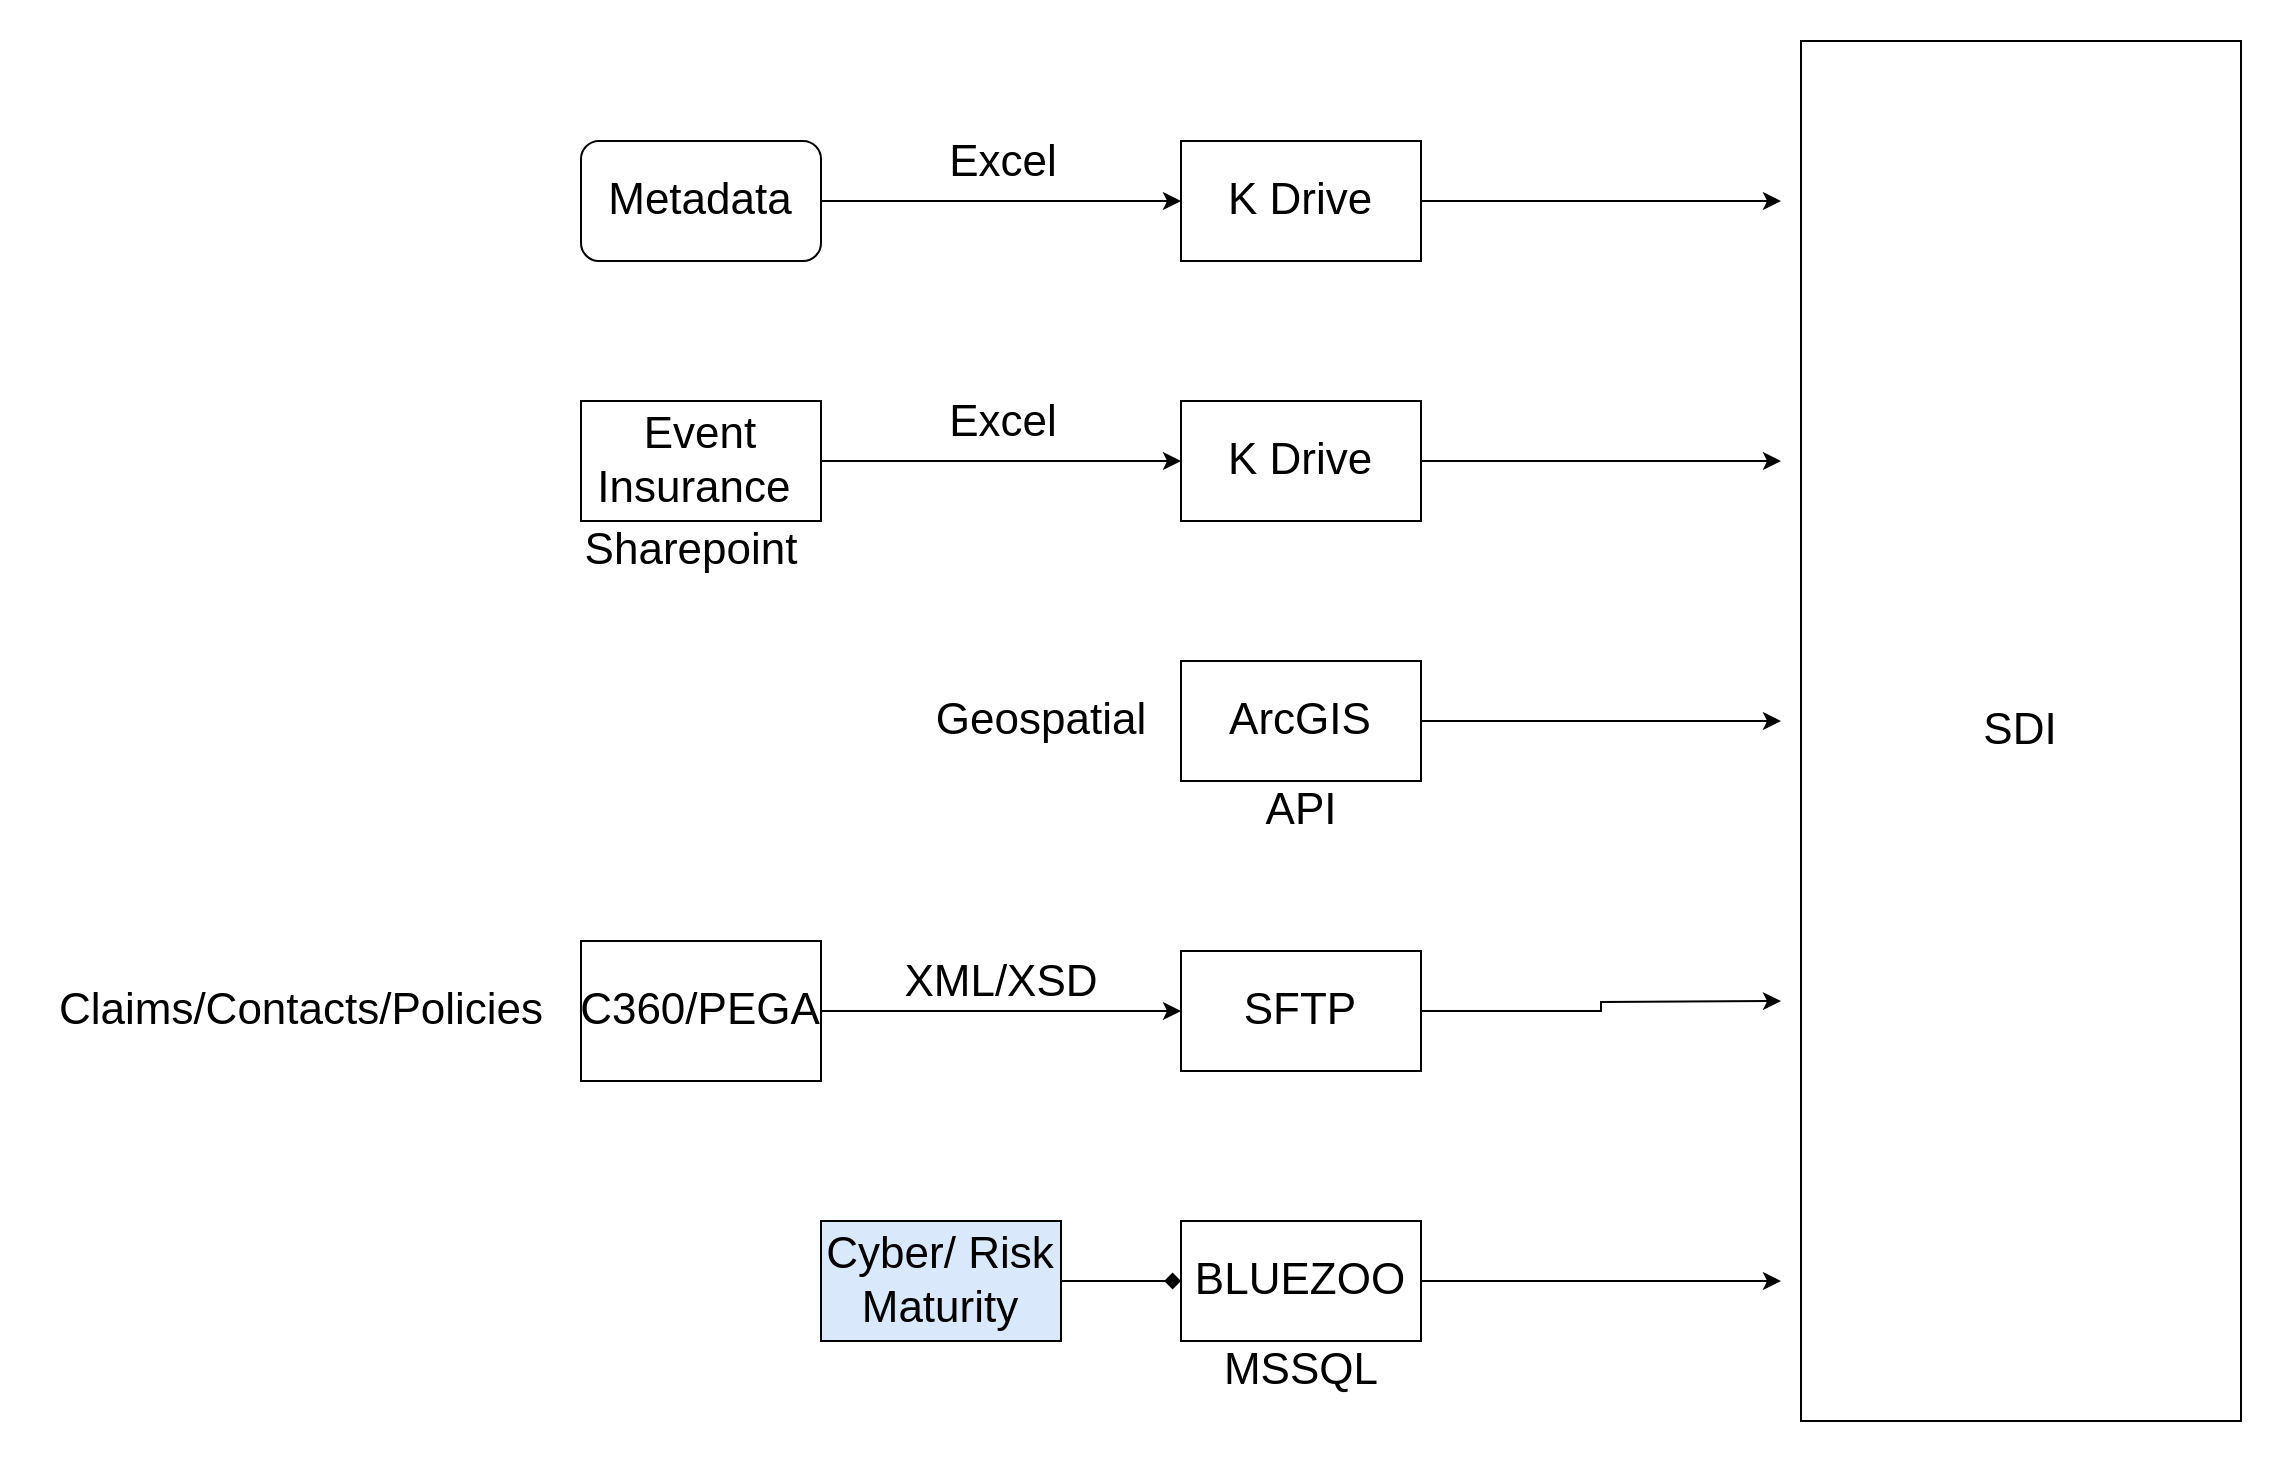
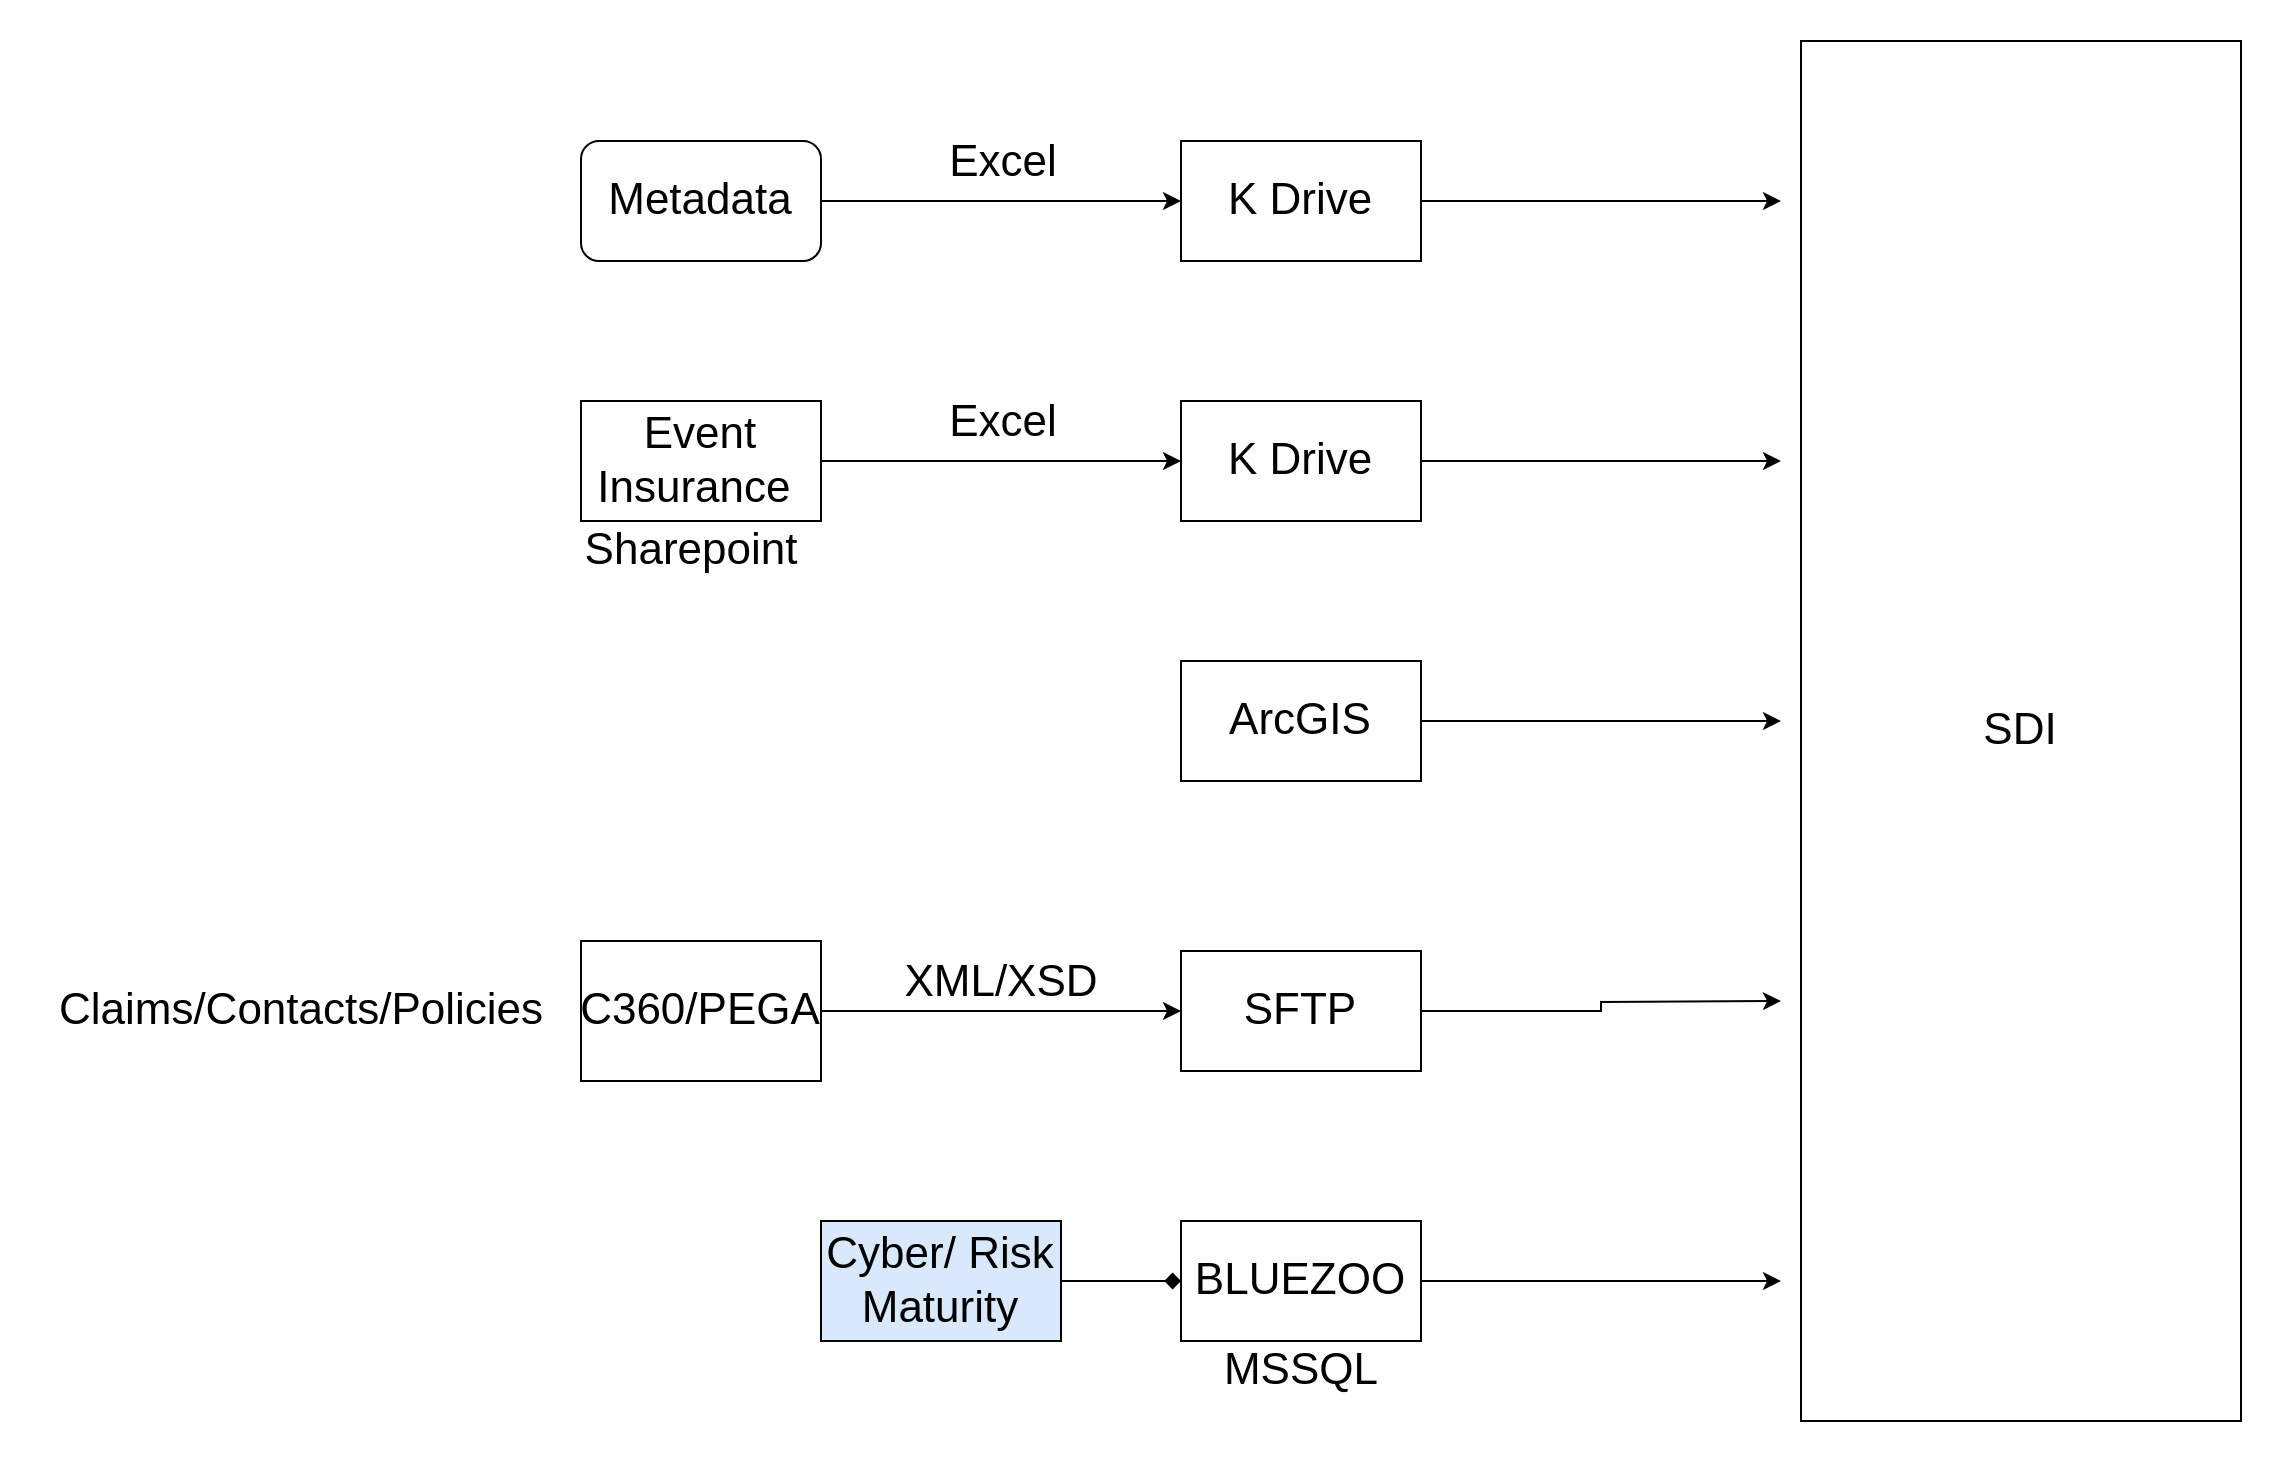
(1041, 721) -> none
(1301, 811) -> none
